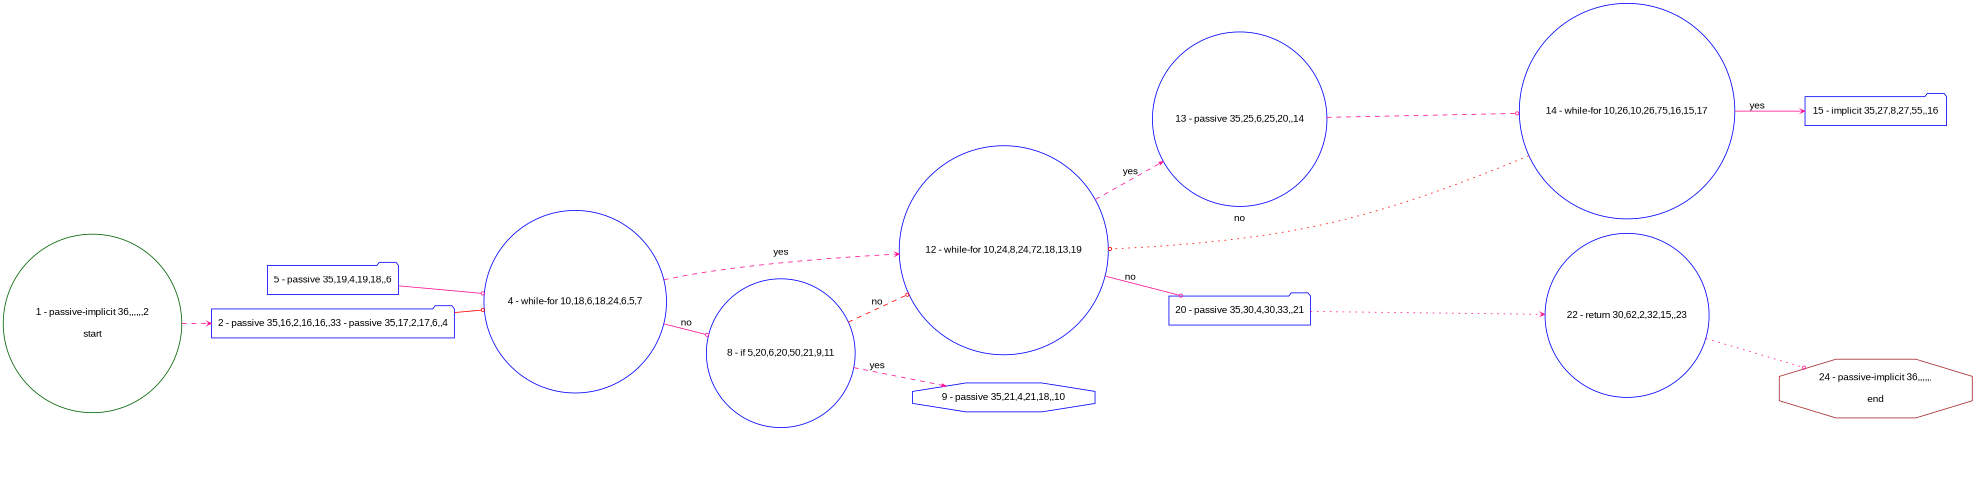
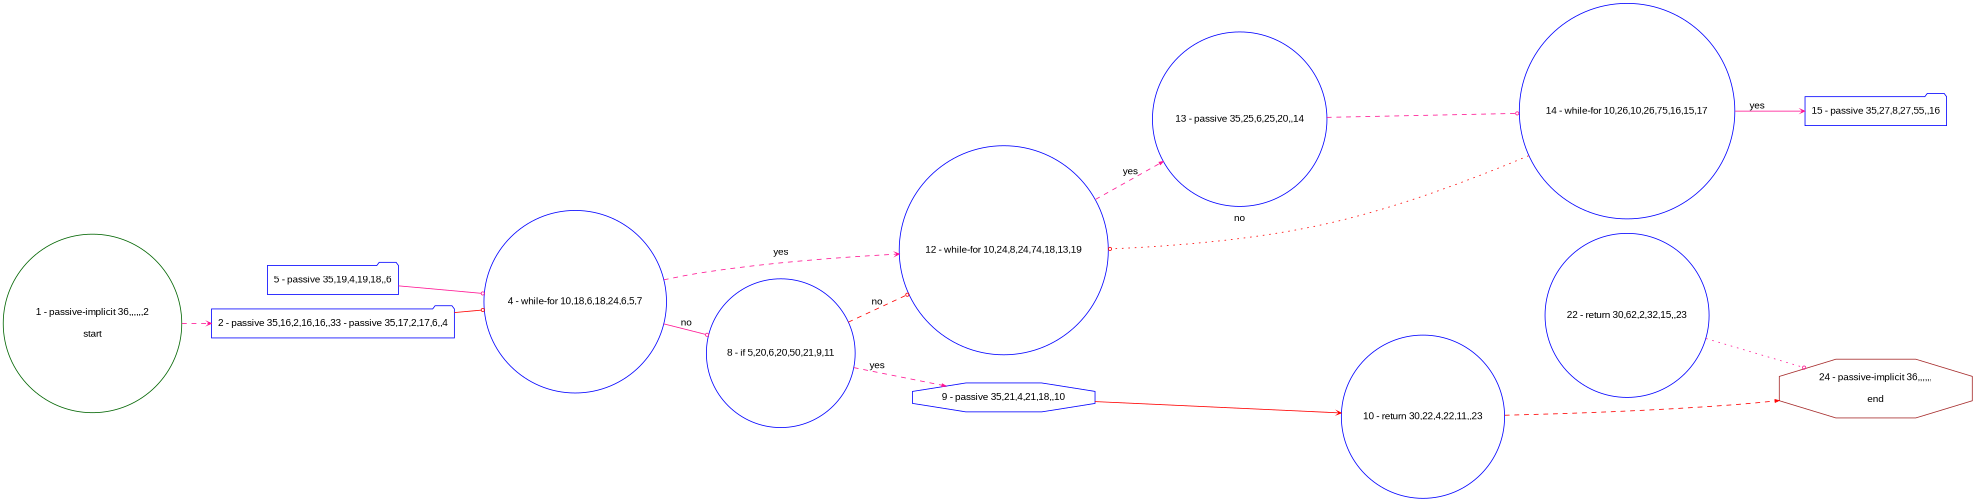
(1876, 111) -> (1876, 111)
(1004, 250) -> (1004, 250)
(1240, 311) -> none
none -> (1423, 417)
